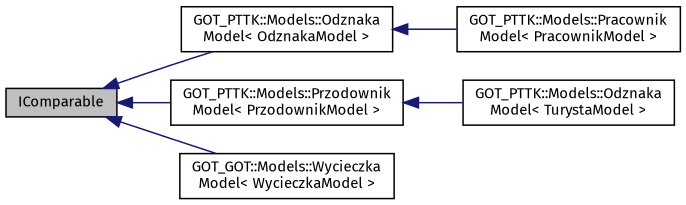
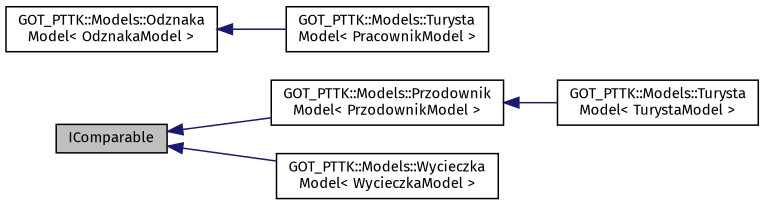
(569, 29) -> (387, 29)
(165, 67) -> none
(569, 103) -> (658, 103)
(287, 176) -> (387, 176)
